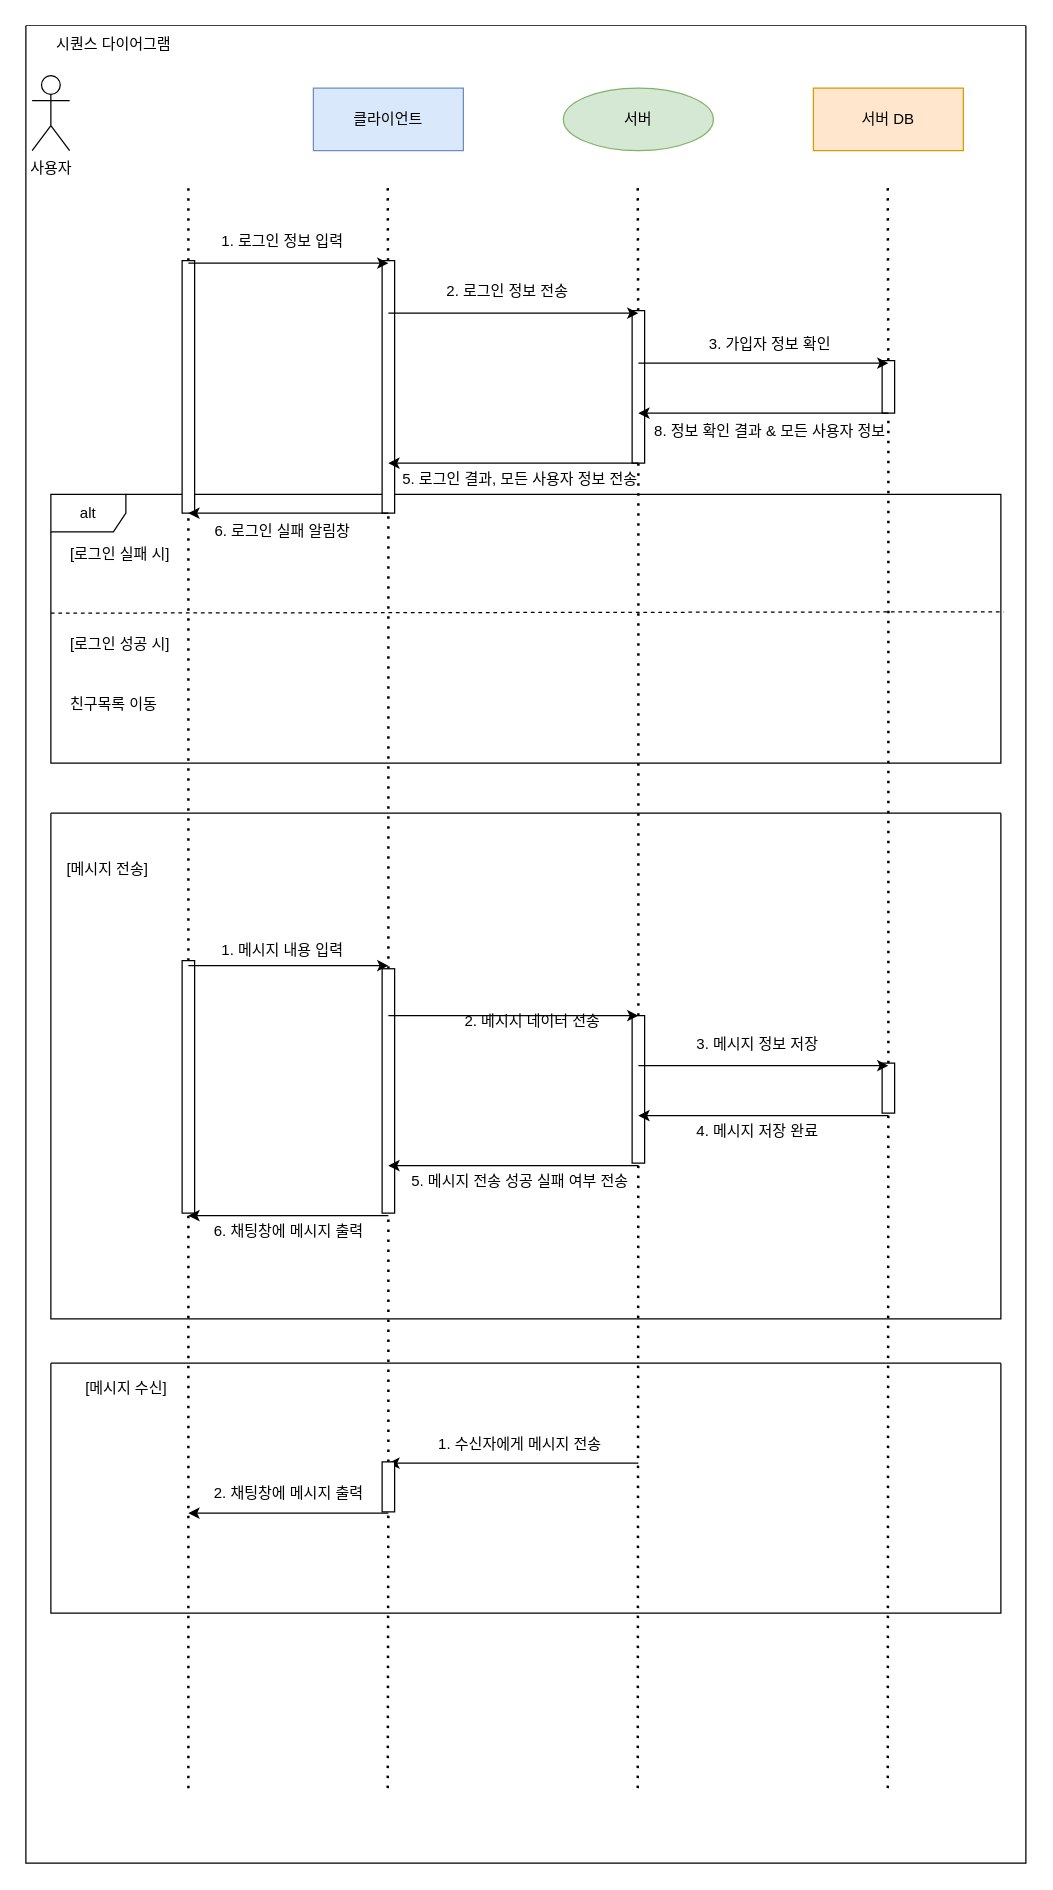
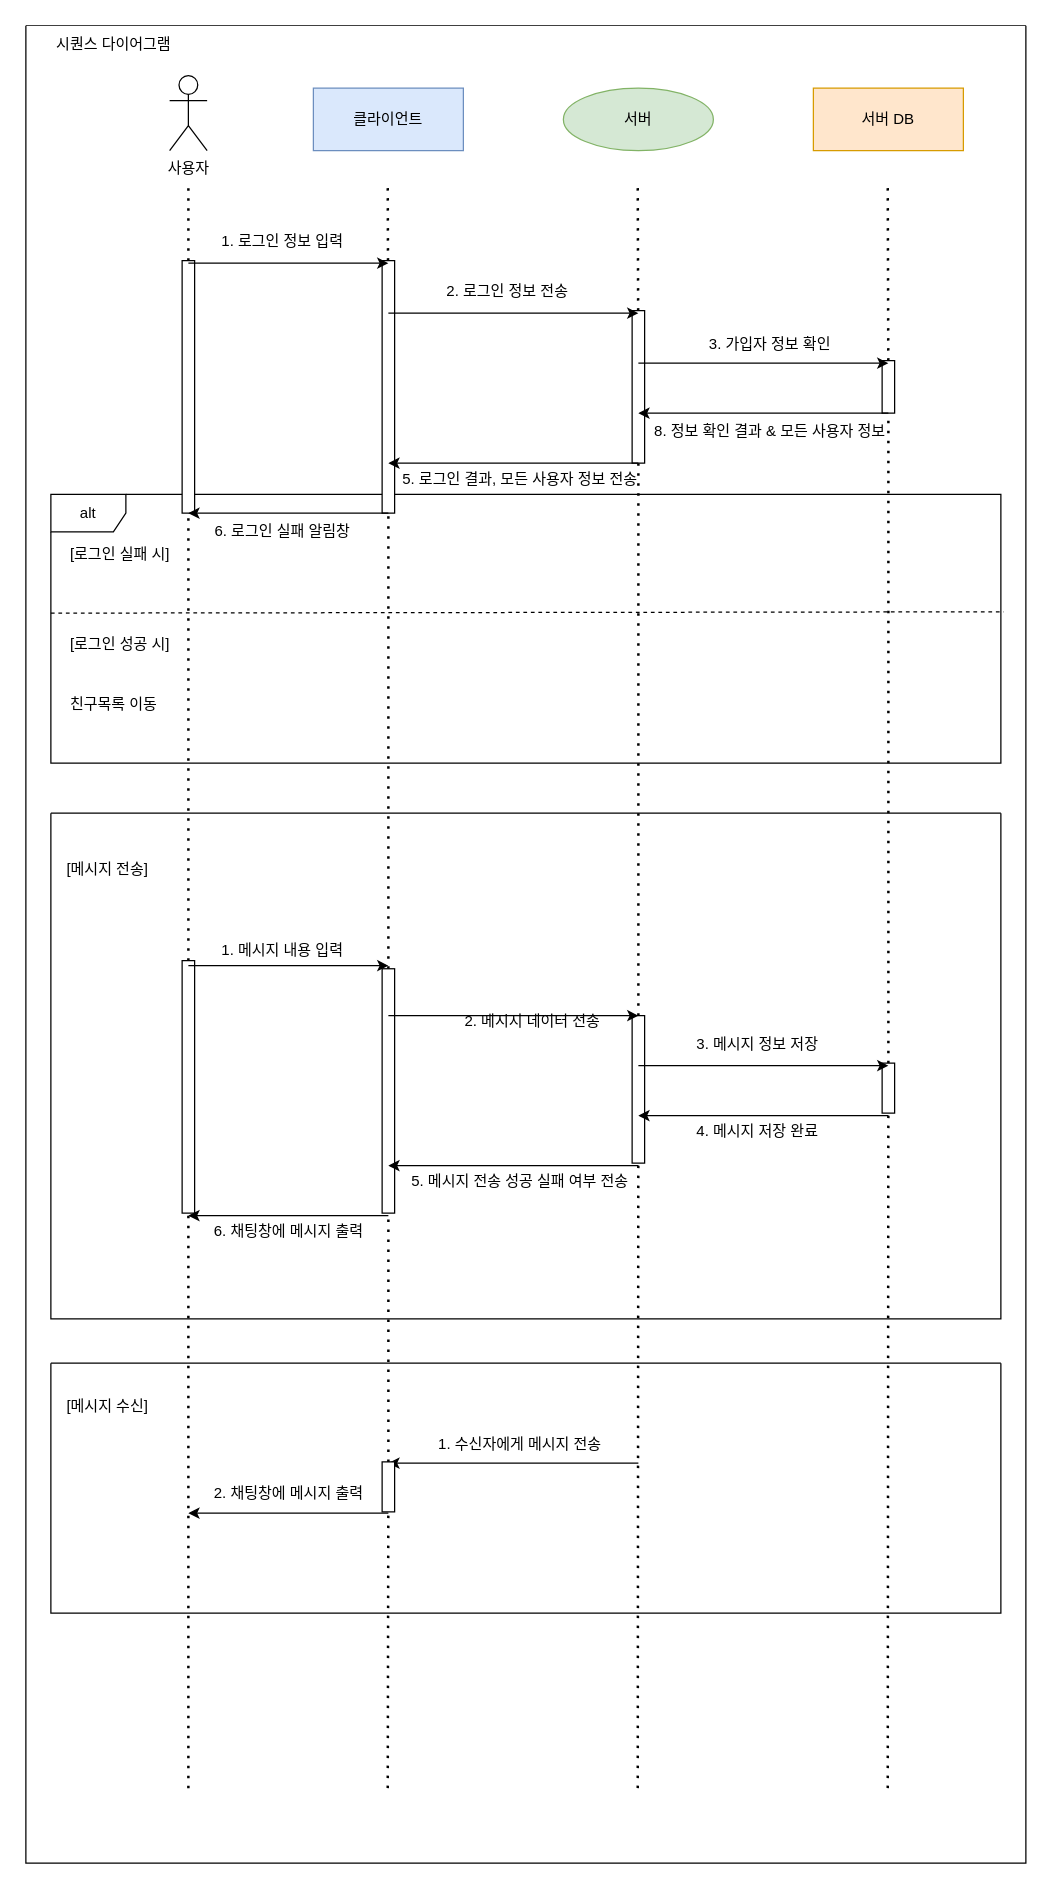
(51, 113) -> (188, 113)
(126, 1388) -> (107, 1407)
